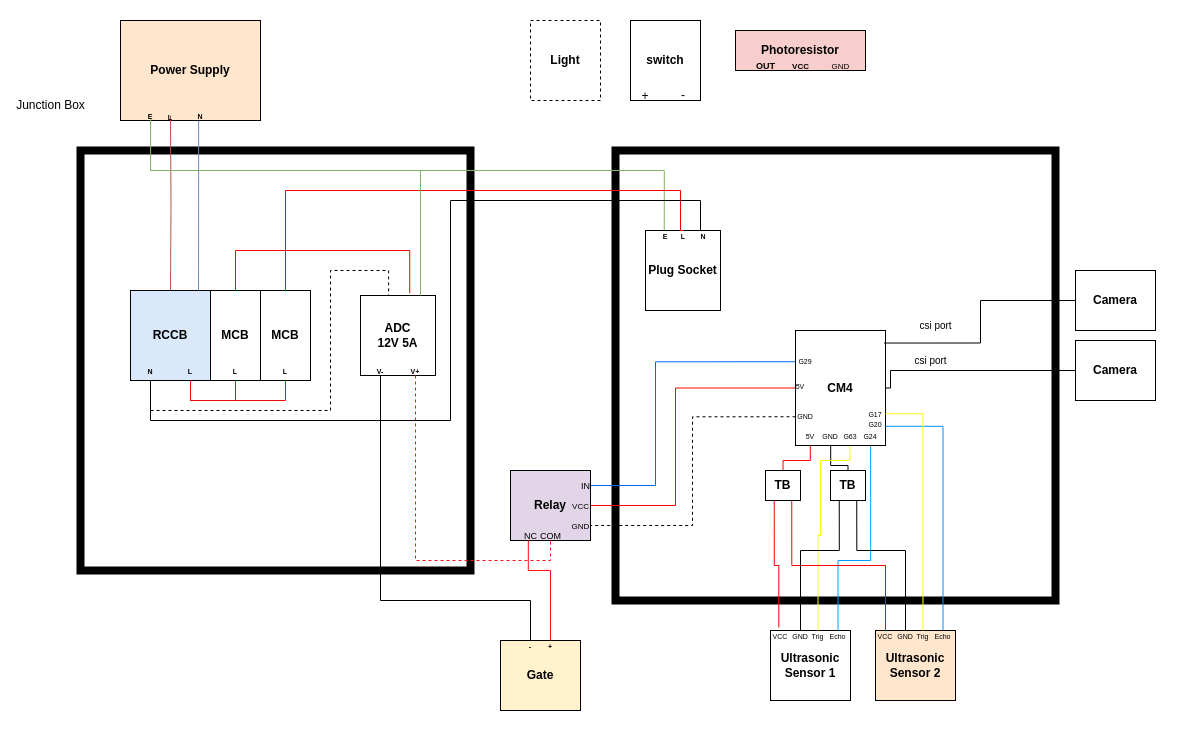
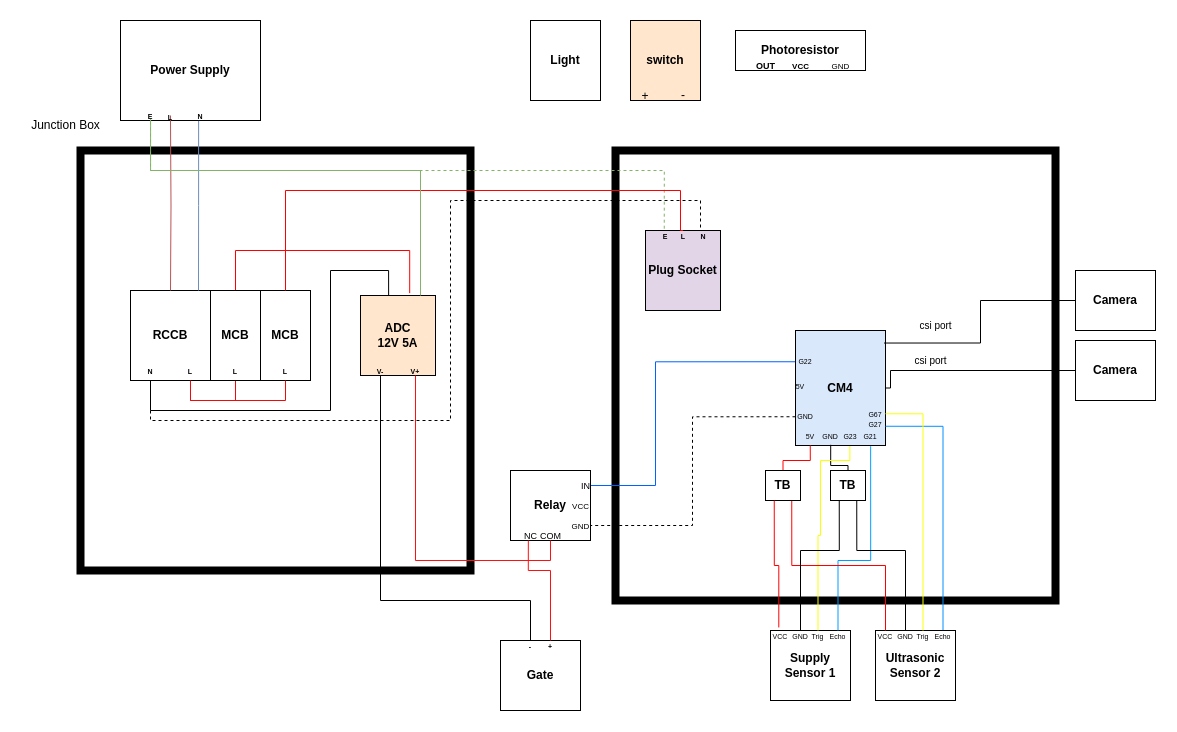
(801, 51) -> (801, 51)
(566, 61) -> (566, 61)
(666, 61) -> (666, 61)
(191, 71) -> (191, 71)
(51, 106) -> (66, 126)
(544, 171) -> (544, 171)
(683, 271) -> (683, 271)
(451, 325) -> (451, 325)
(171, 336) -> (171, 336)
(398, 336) -> (398, 336)
(806, 361) -> (806, 361)
(841, 388) -> (841, 388)
(331, 390) -> (331, 390)
(876, 414) -> (876, 414)
(876, 424) -> (876, 424)
(676, 429) -> none
(851, 436) -> (851, 436)
(871, 436) -> (871, 436)
(551, 506) -> (551, 506)
(416, 545) -> (416, 545)
(811, 666) -> (811, 666)
(916, 666) -> (916, 666)
(541, 676) -> (541, 676)
